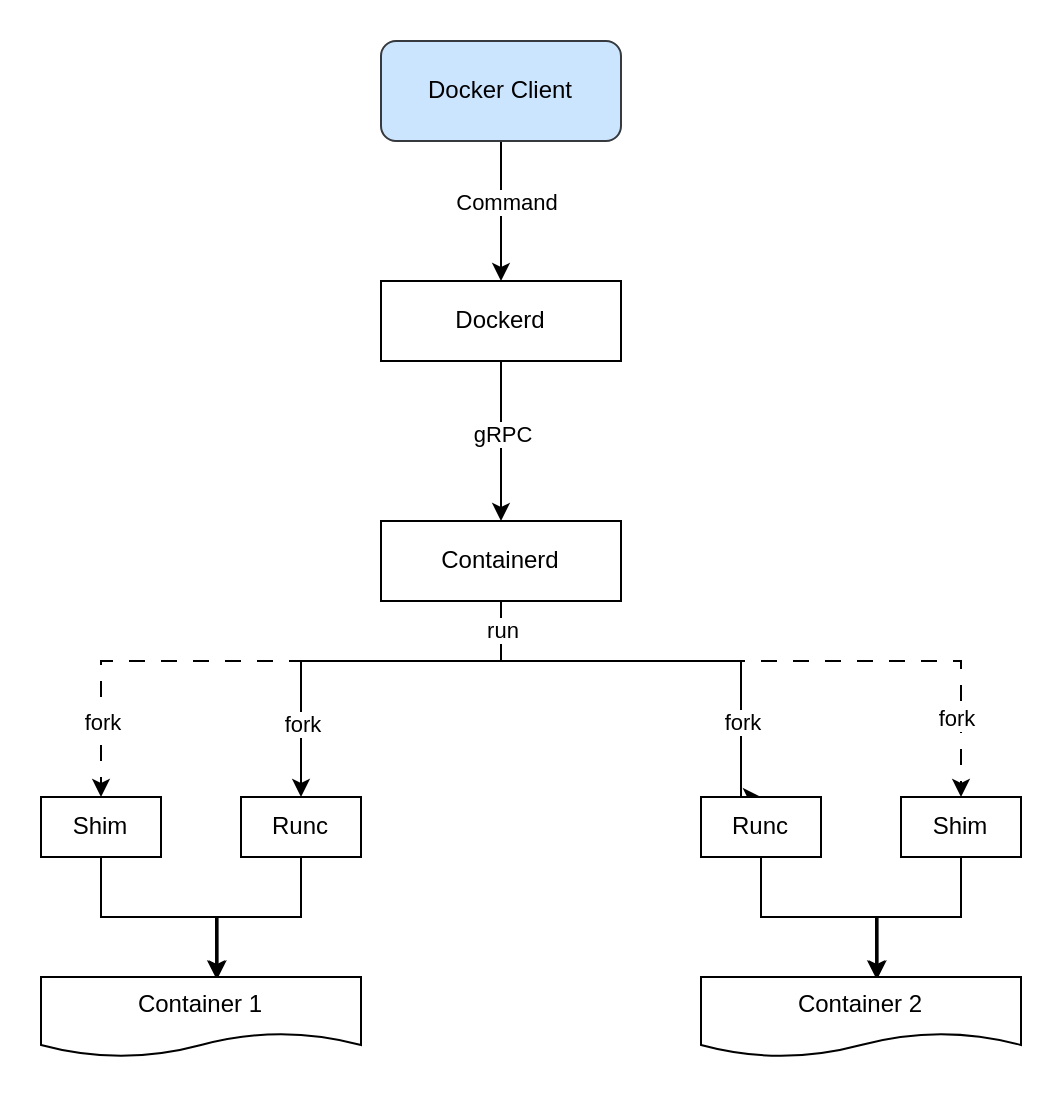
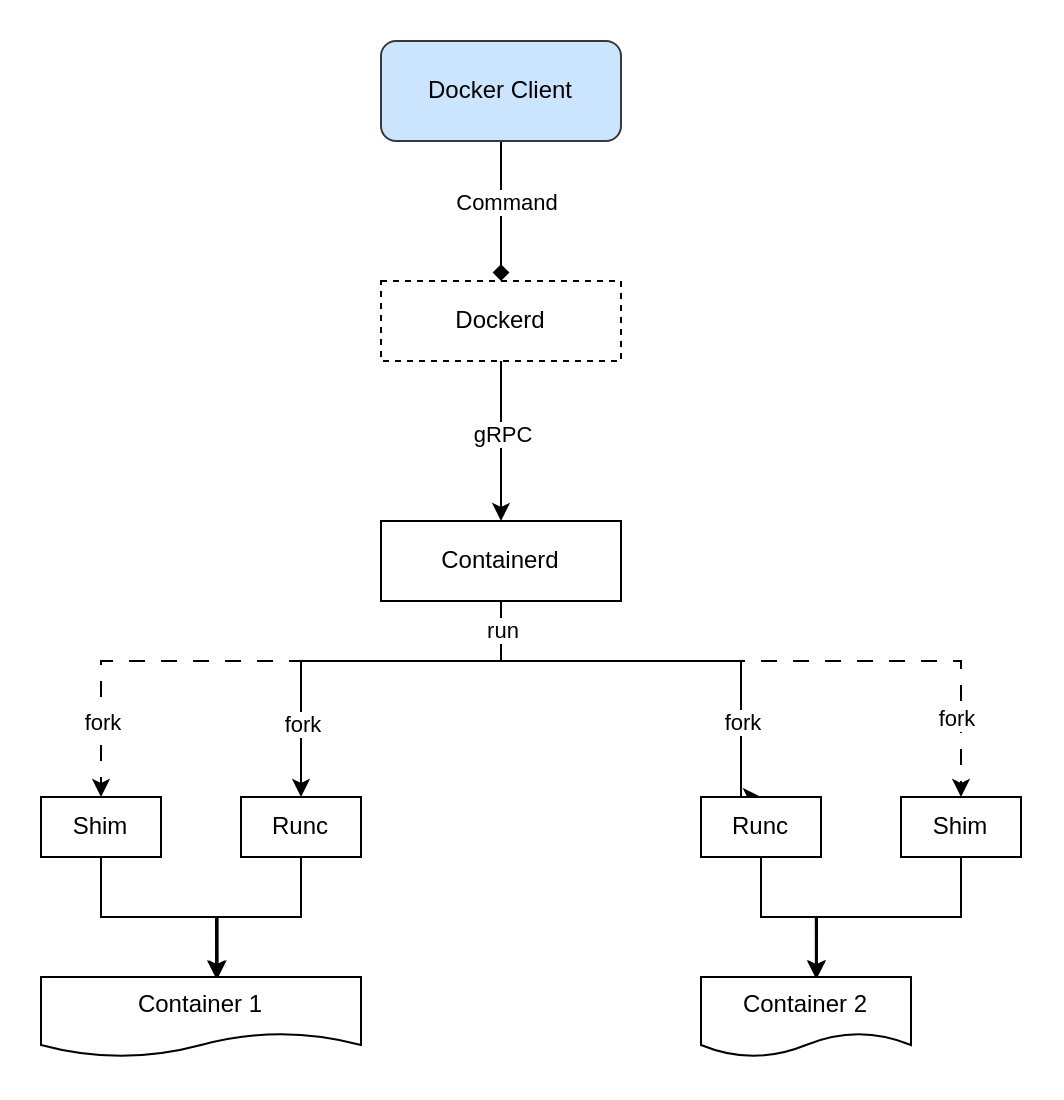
(501, 266) -> (501, 265)
(501, 321) -> (501, 321)
(861, 1017) -> (806, 1017)
